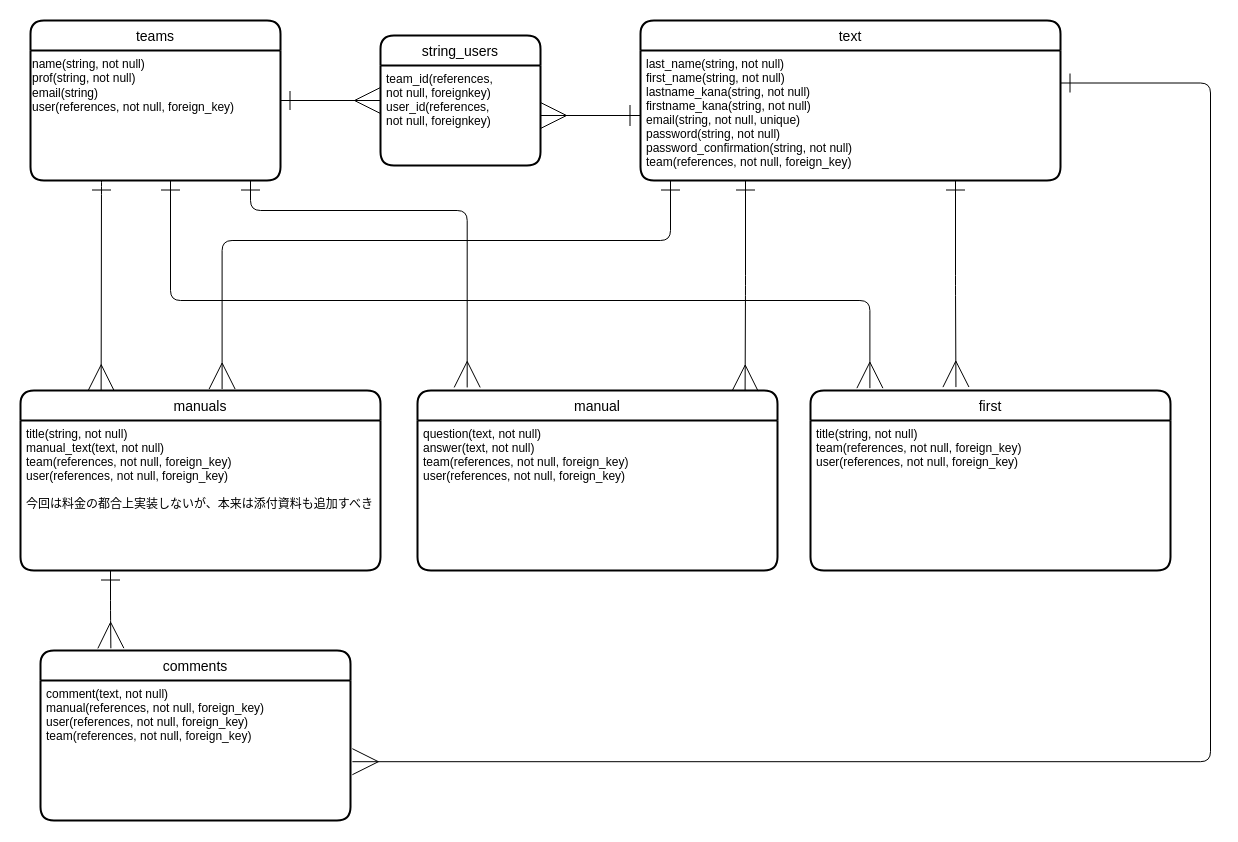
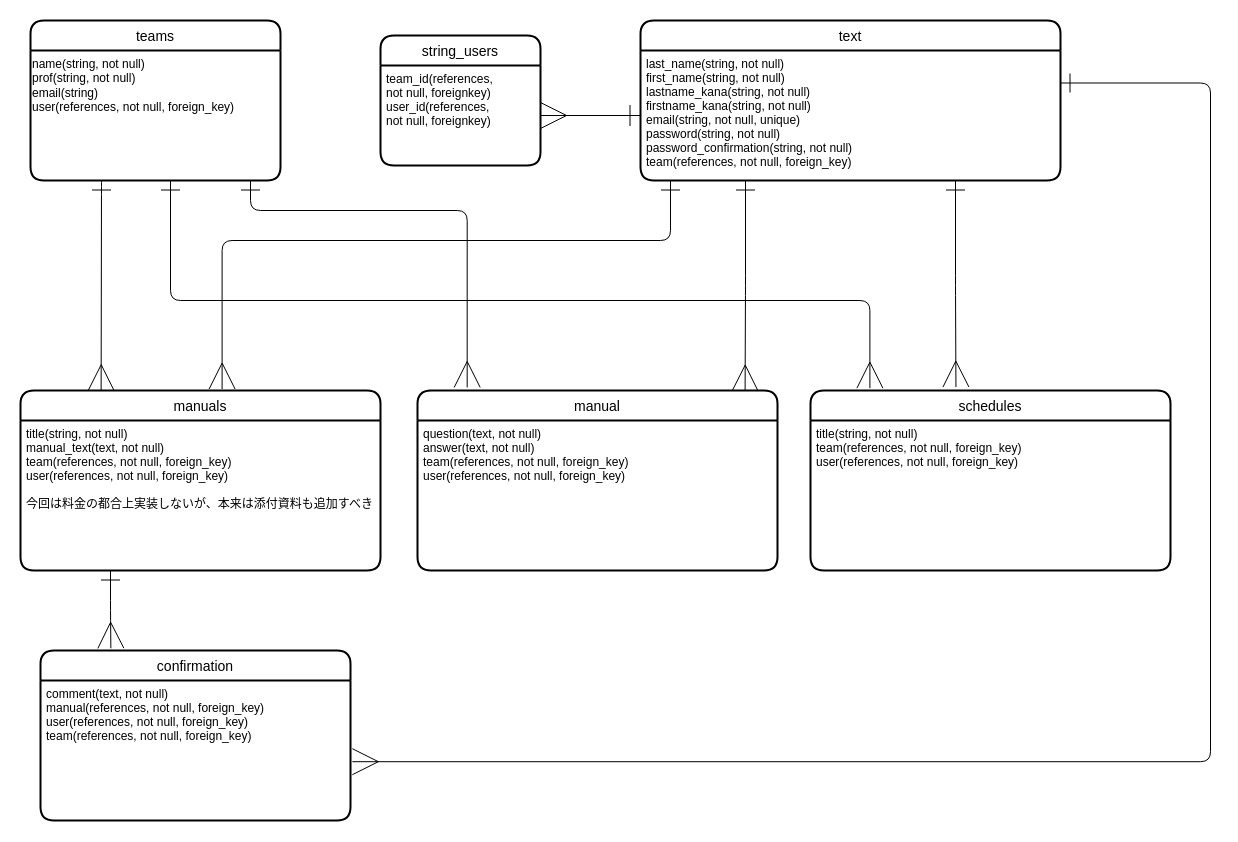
(330, 101) -> none
(990, 406) -> (990, 406)
(195, 666) -> (195, 666)
